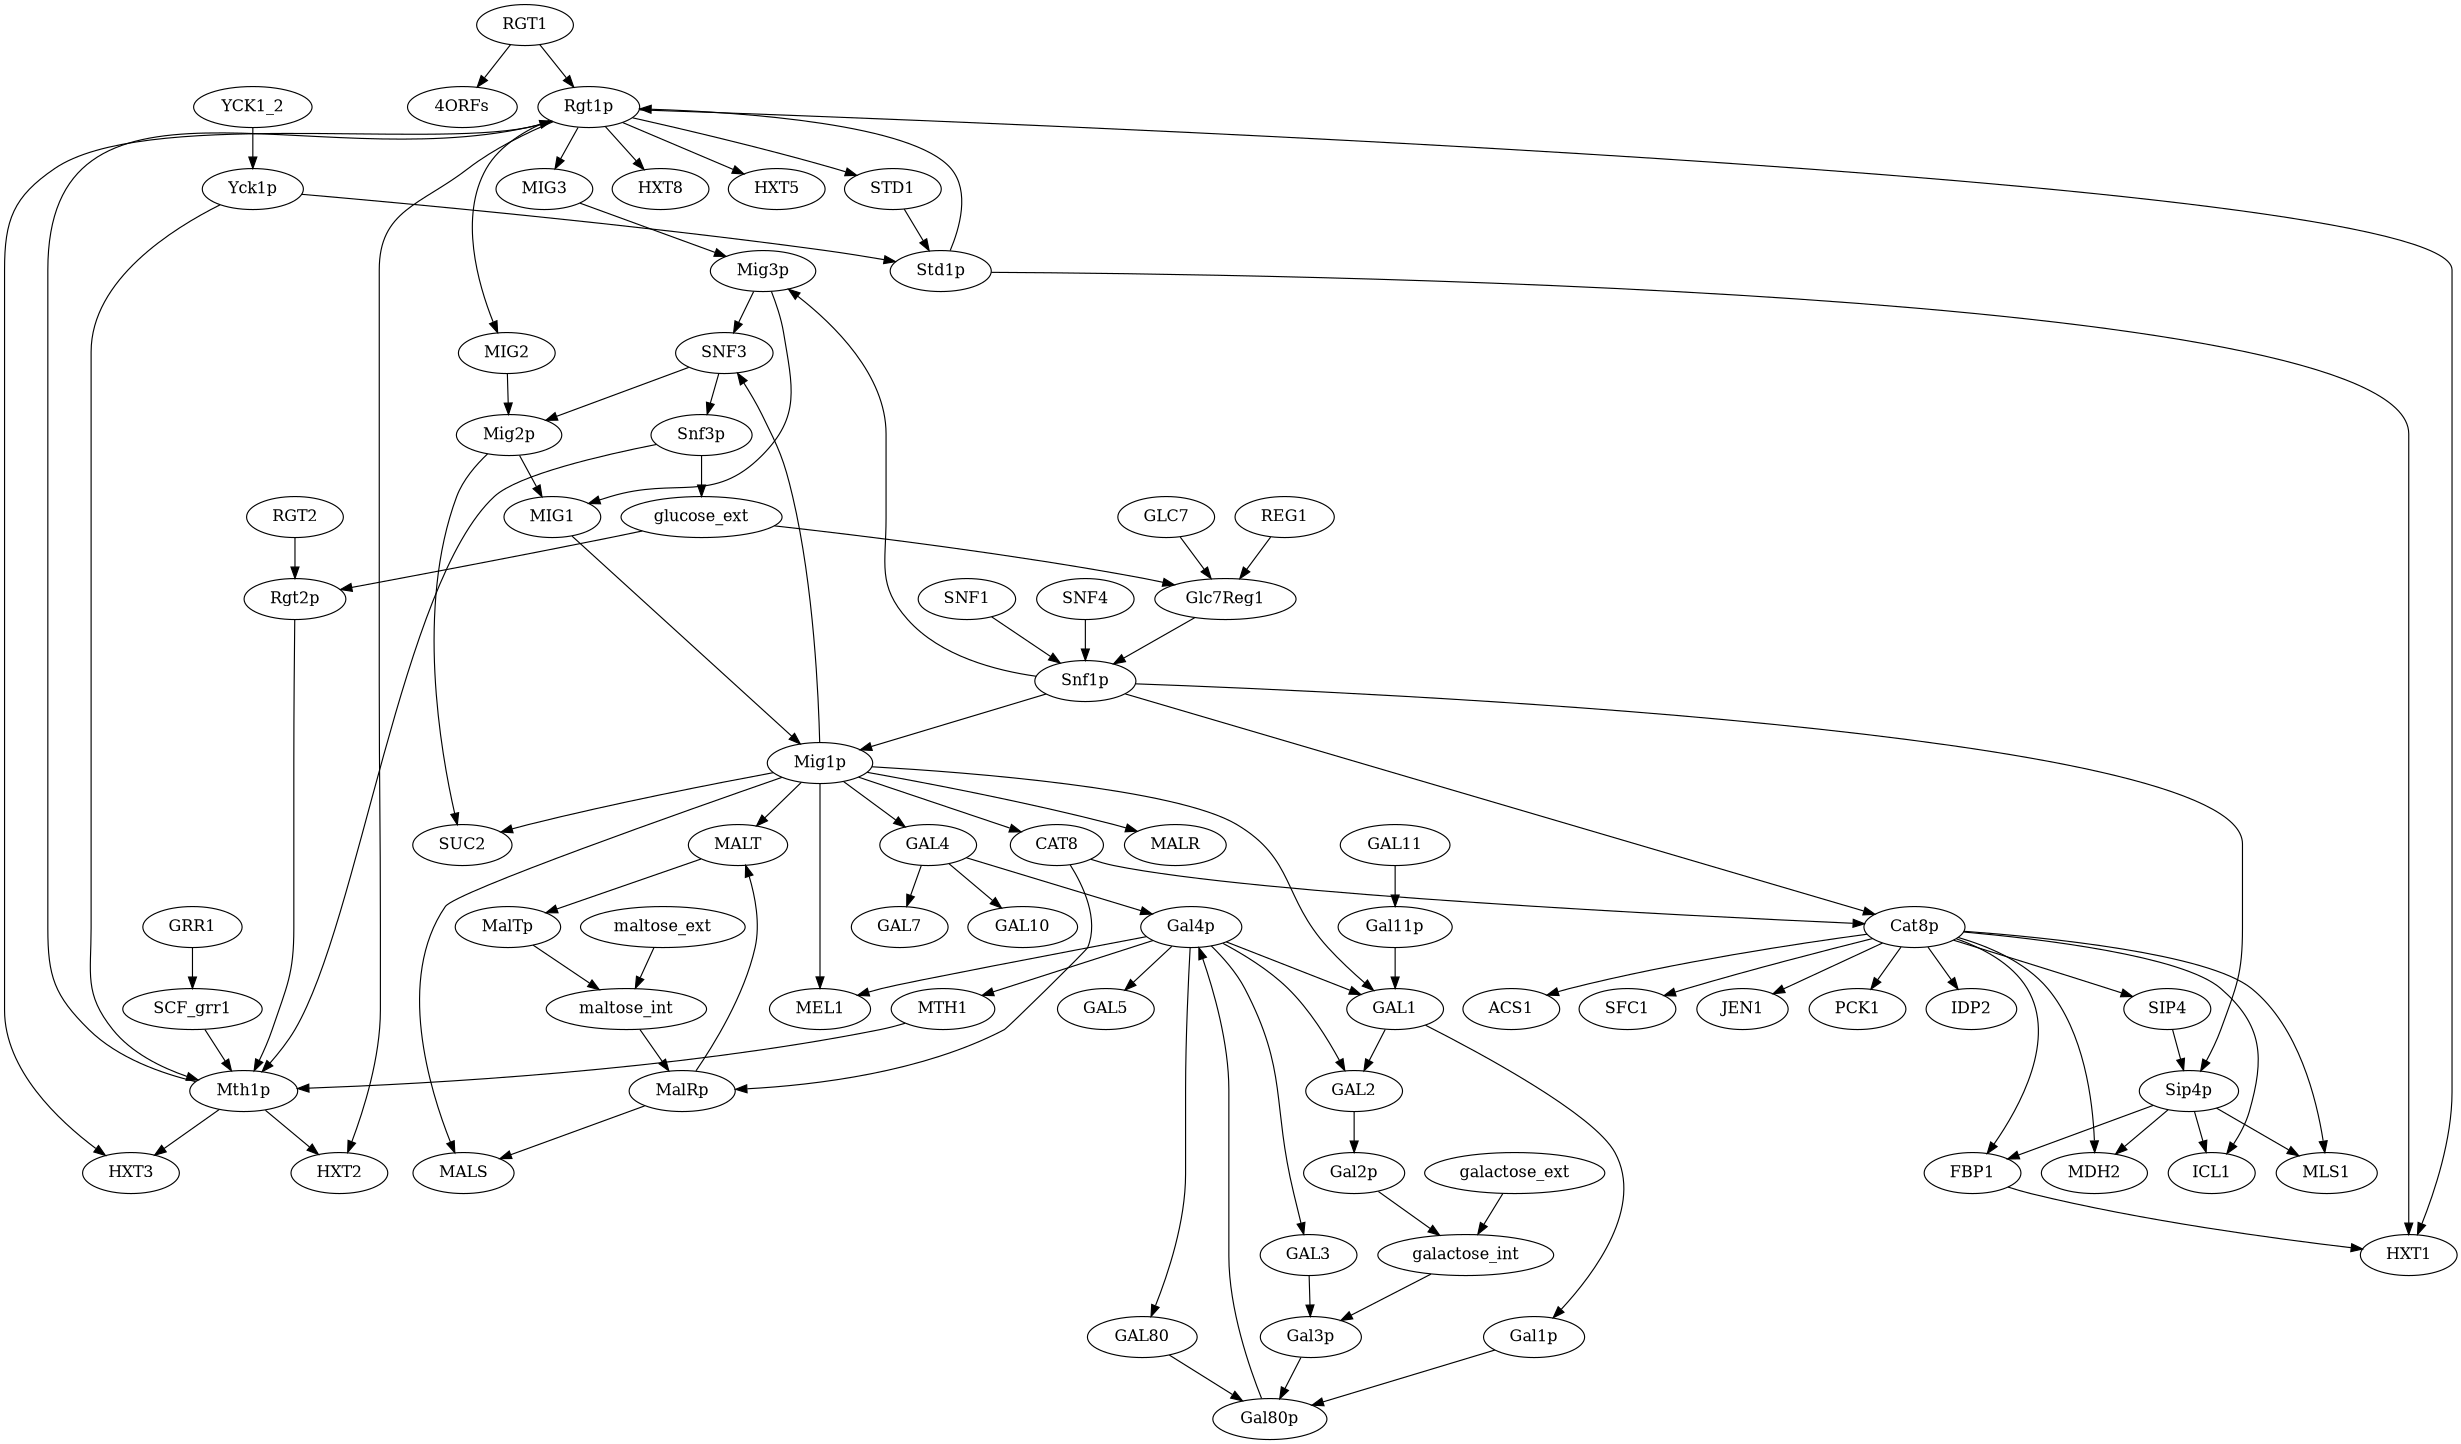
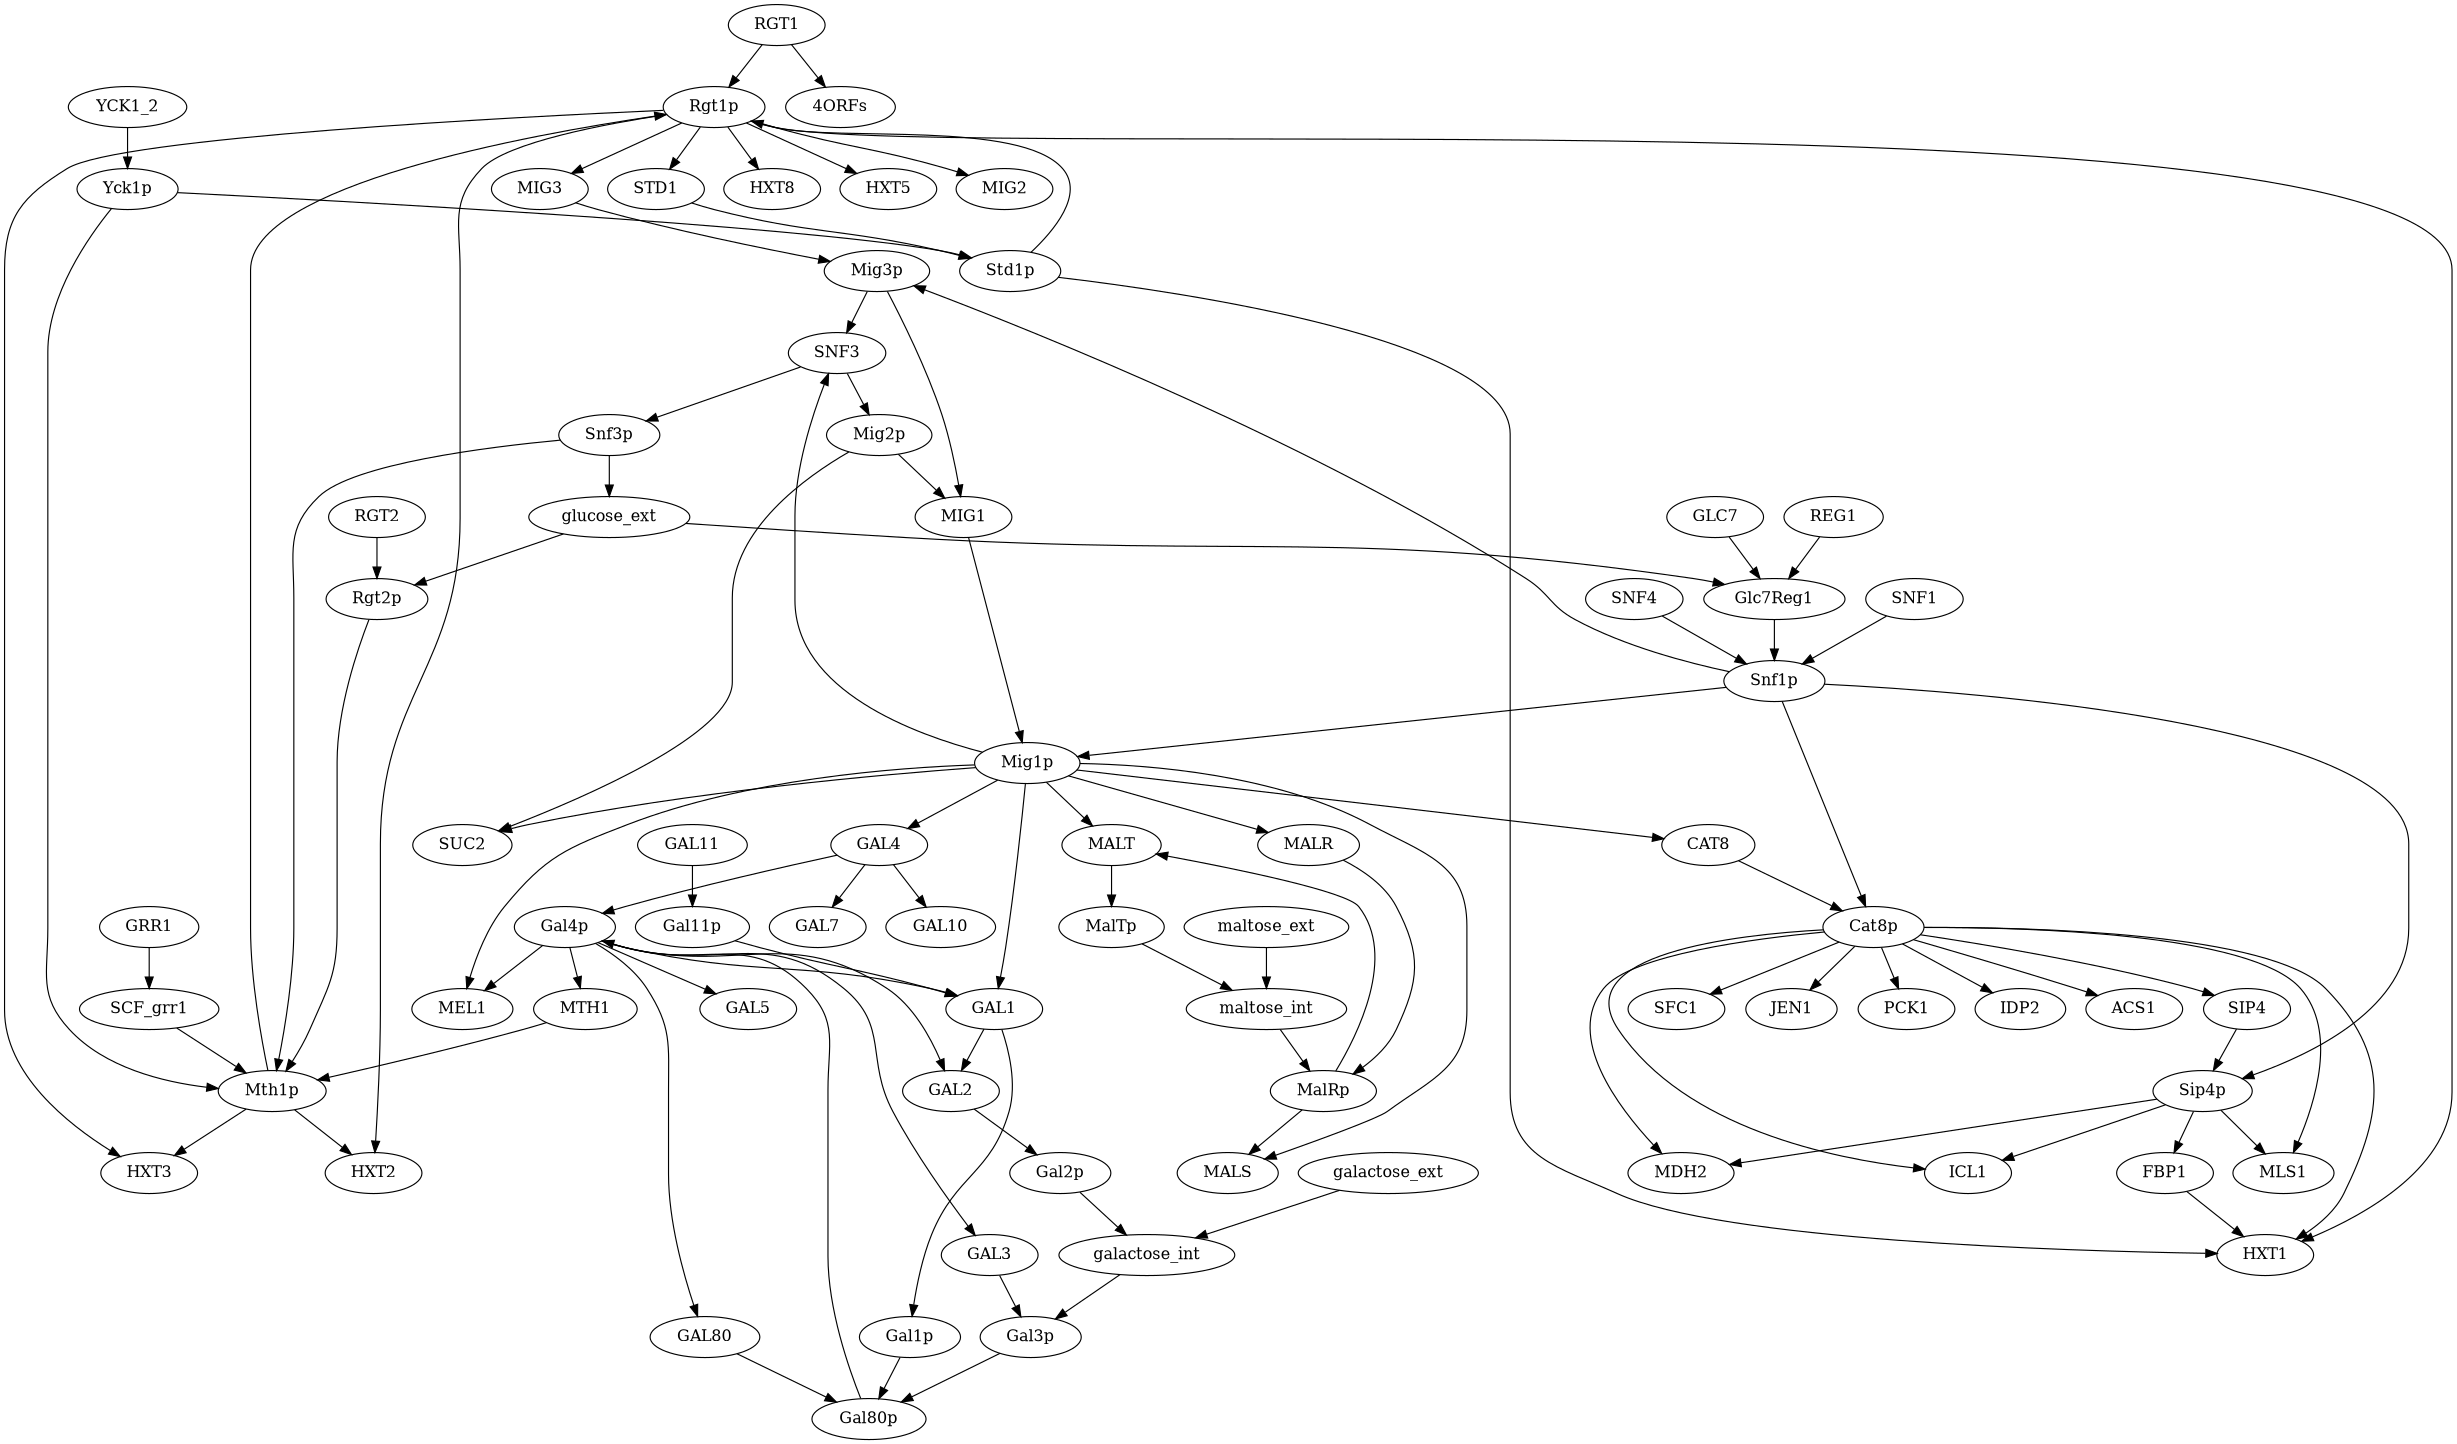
(508, 388) -> none
(2038, 1026) -> (2267, 959)
(977, 1042) -> (1414, 958)
